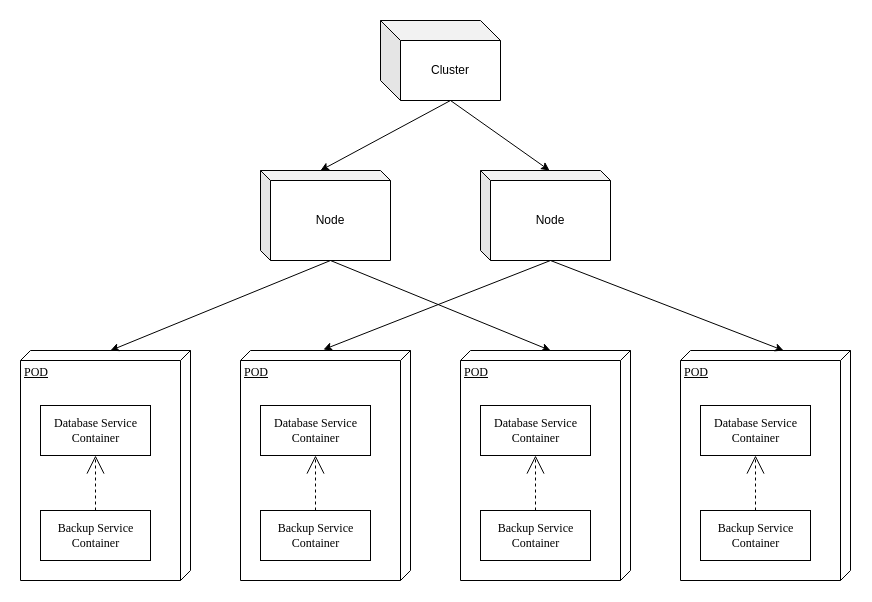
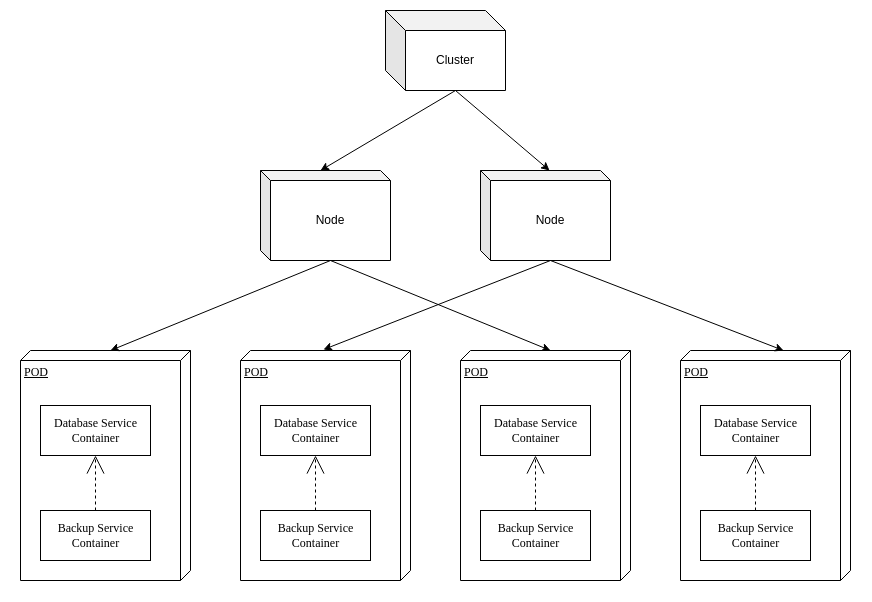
(441, 61) -> (446, 51)
